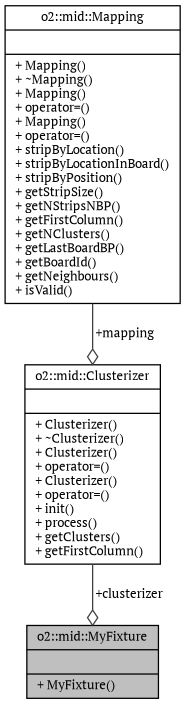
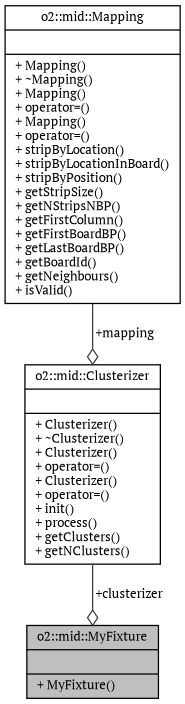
(63, 234) -> (72, 234)
(89, 551) -> (83, 551)
